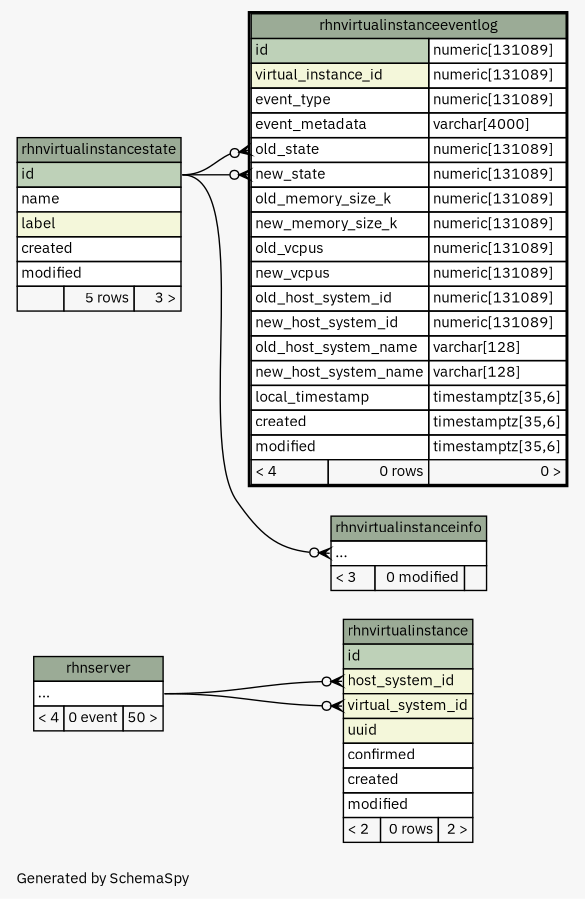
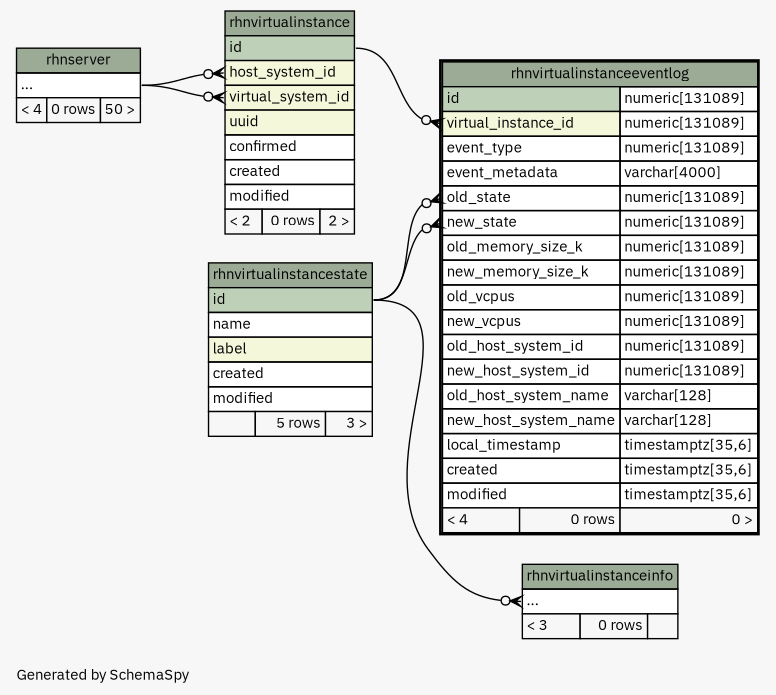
none -> (394, 77)
(423, 577) -> (621, 626)
(94, 718) -> (74, 109)
